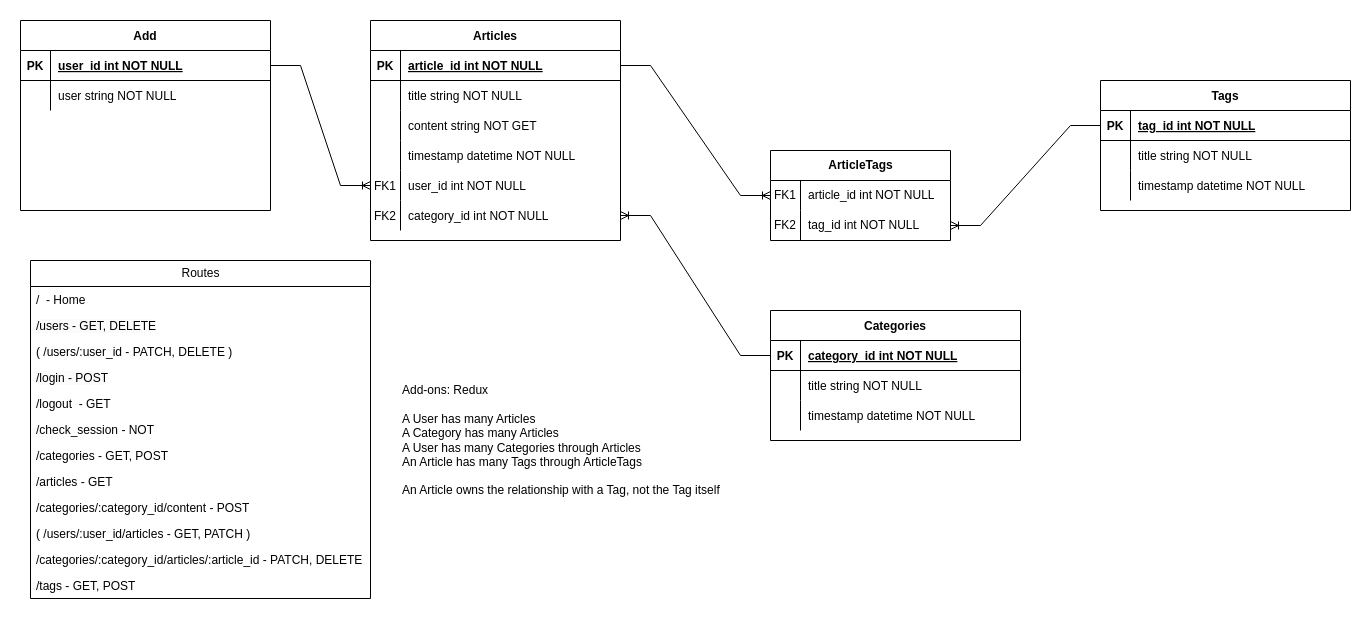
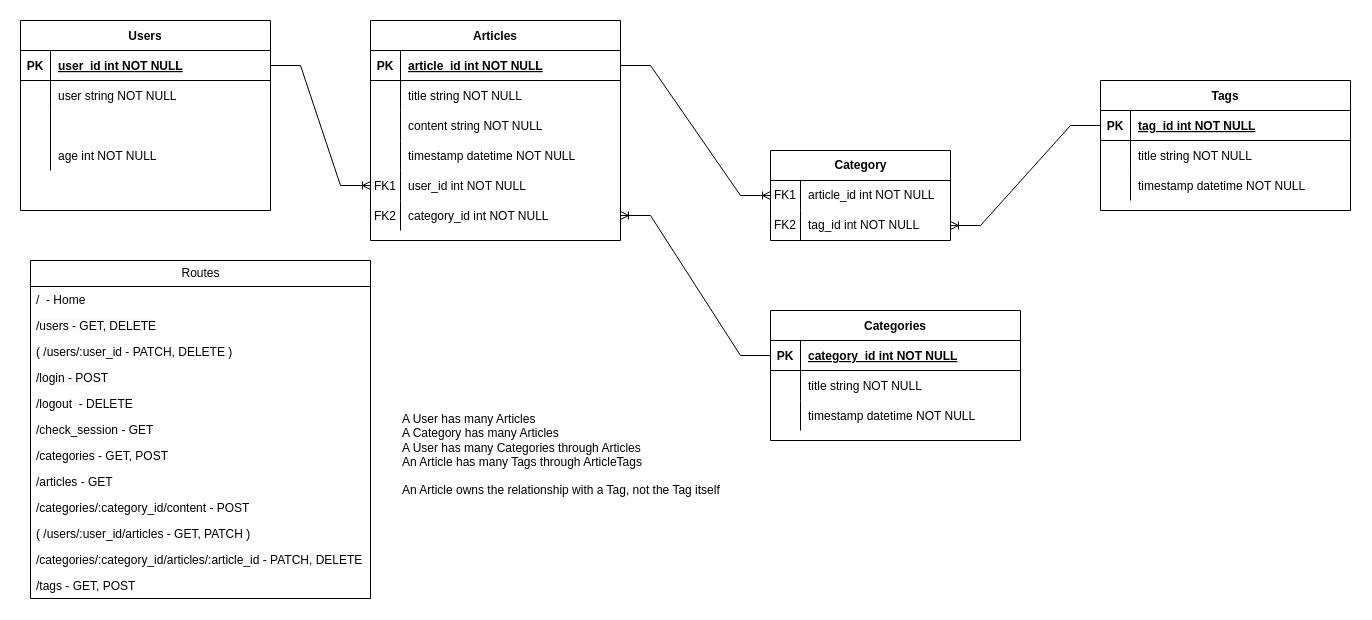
(145, 36) -> (145, 36)
(476, 126) -> (479, 126)
none -> (161, 156)
(861, 166) -> (861, 166)
(456, 391) -> none
(79, 405) -> (89, 405)
(99, 431) -> (99, 431)
